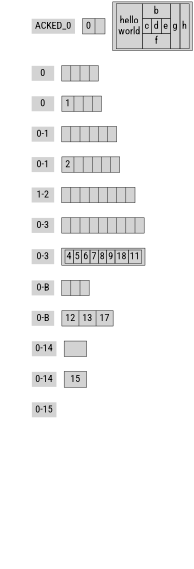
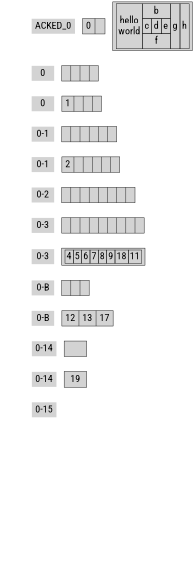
(43, 195) -> (43, 195)
(75, 379) -> (75, 379)
